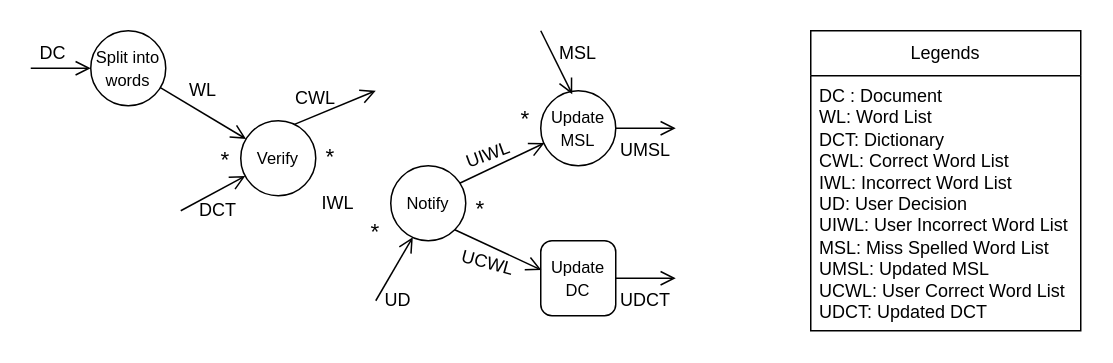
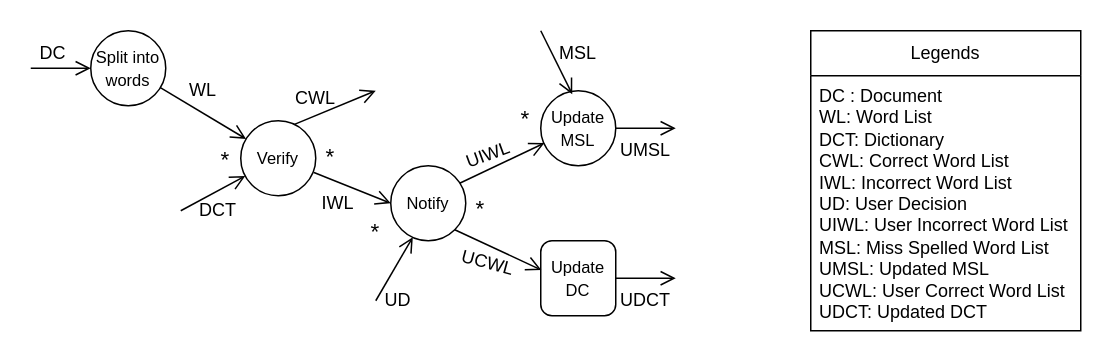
none -> (350, 187)
